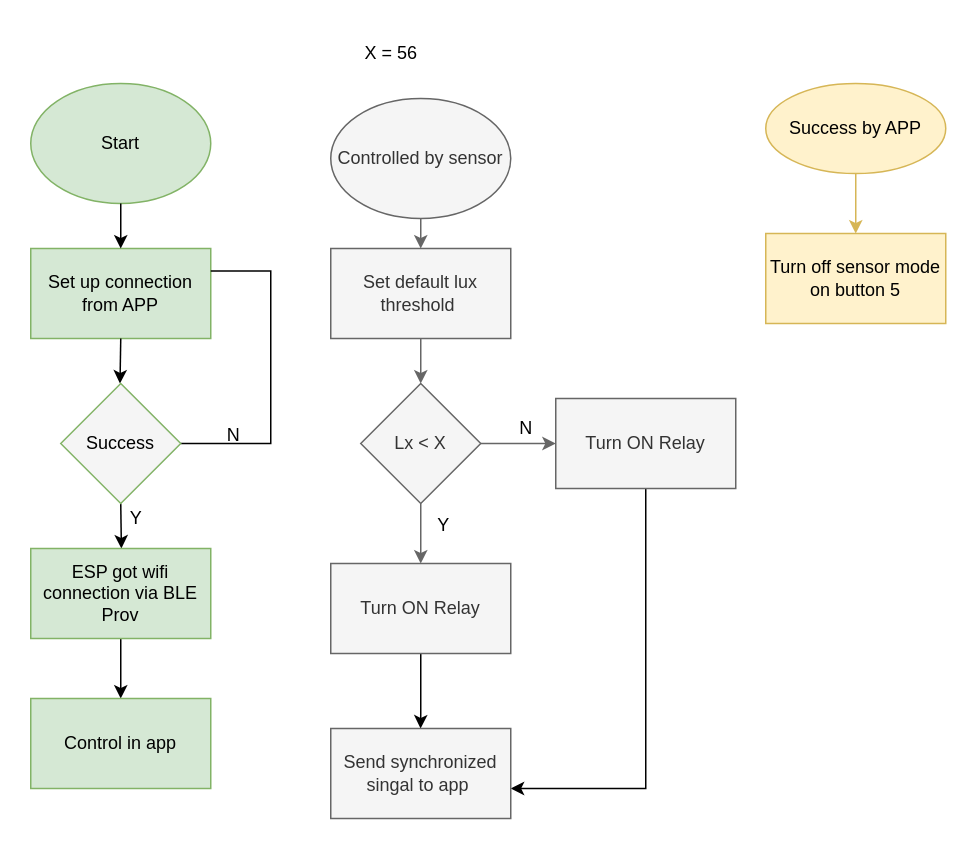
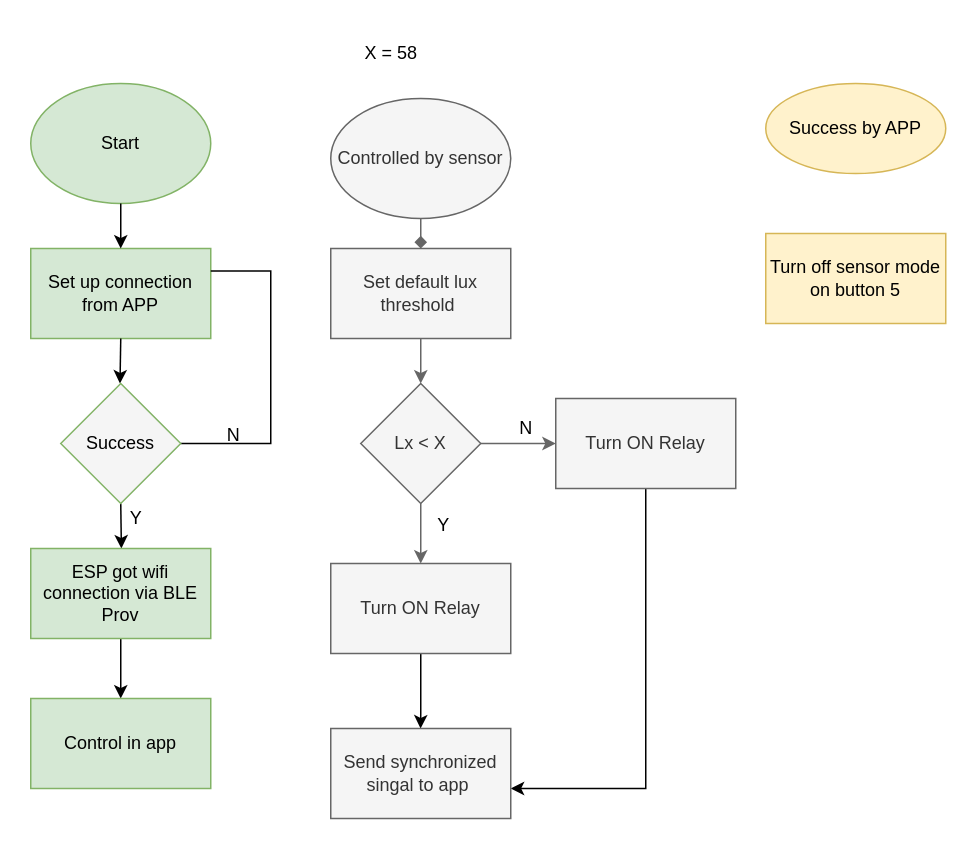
(392, 53) -> (392, 53)
(856, 198) -> none
(421, 237) -> (421, 236)
